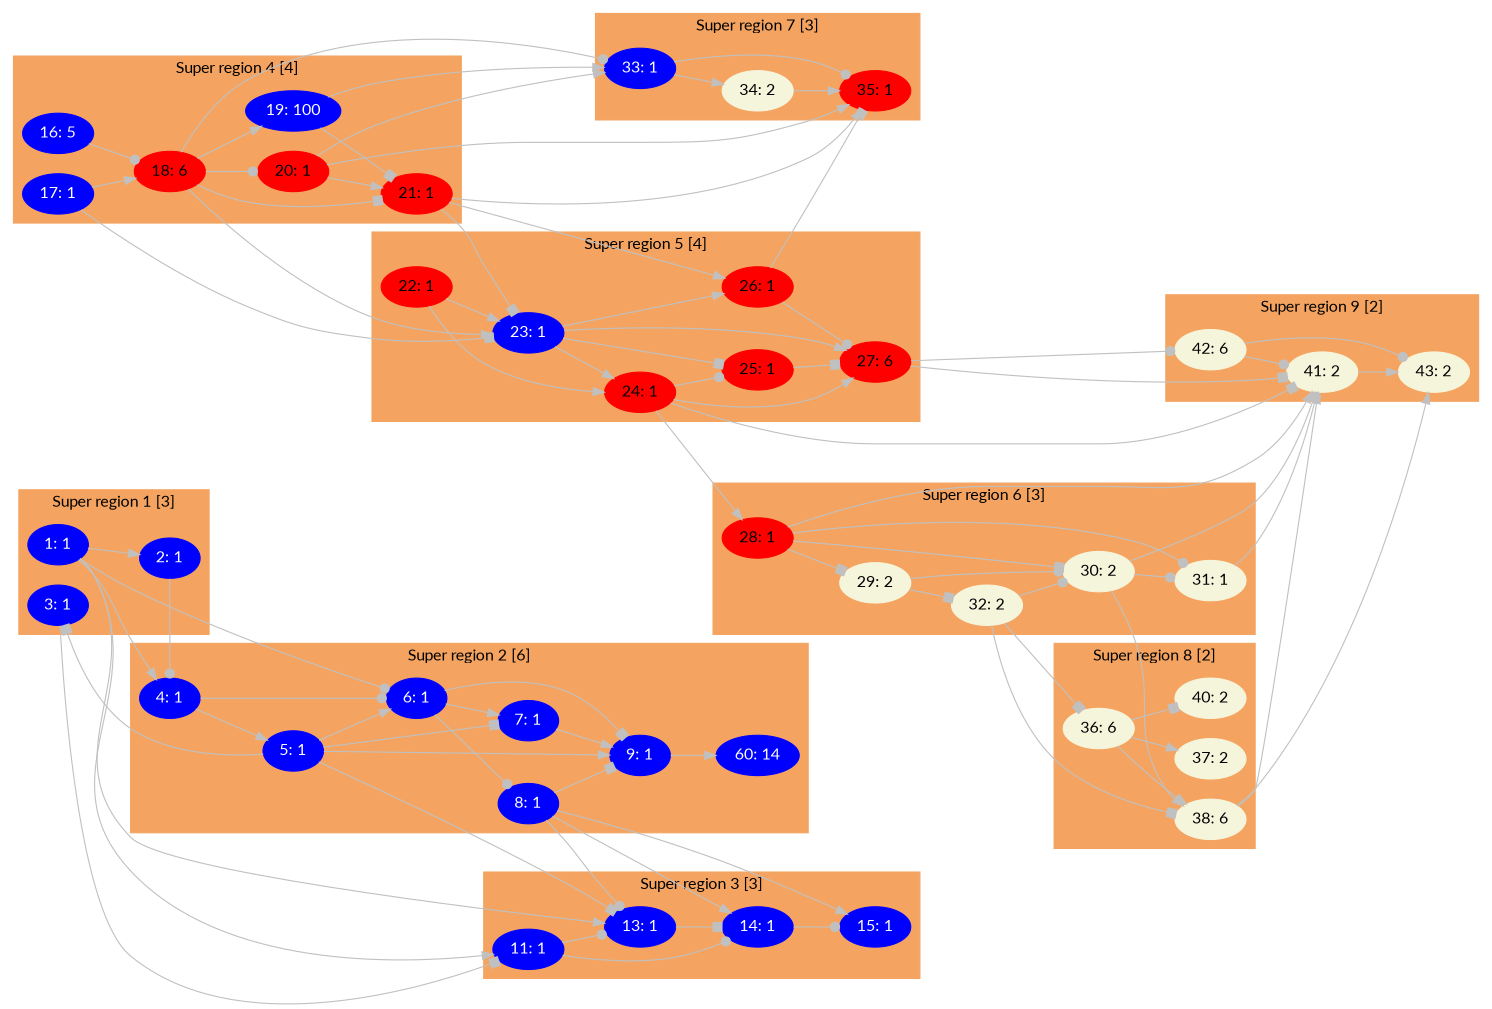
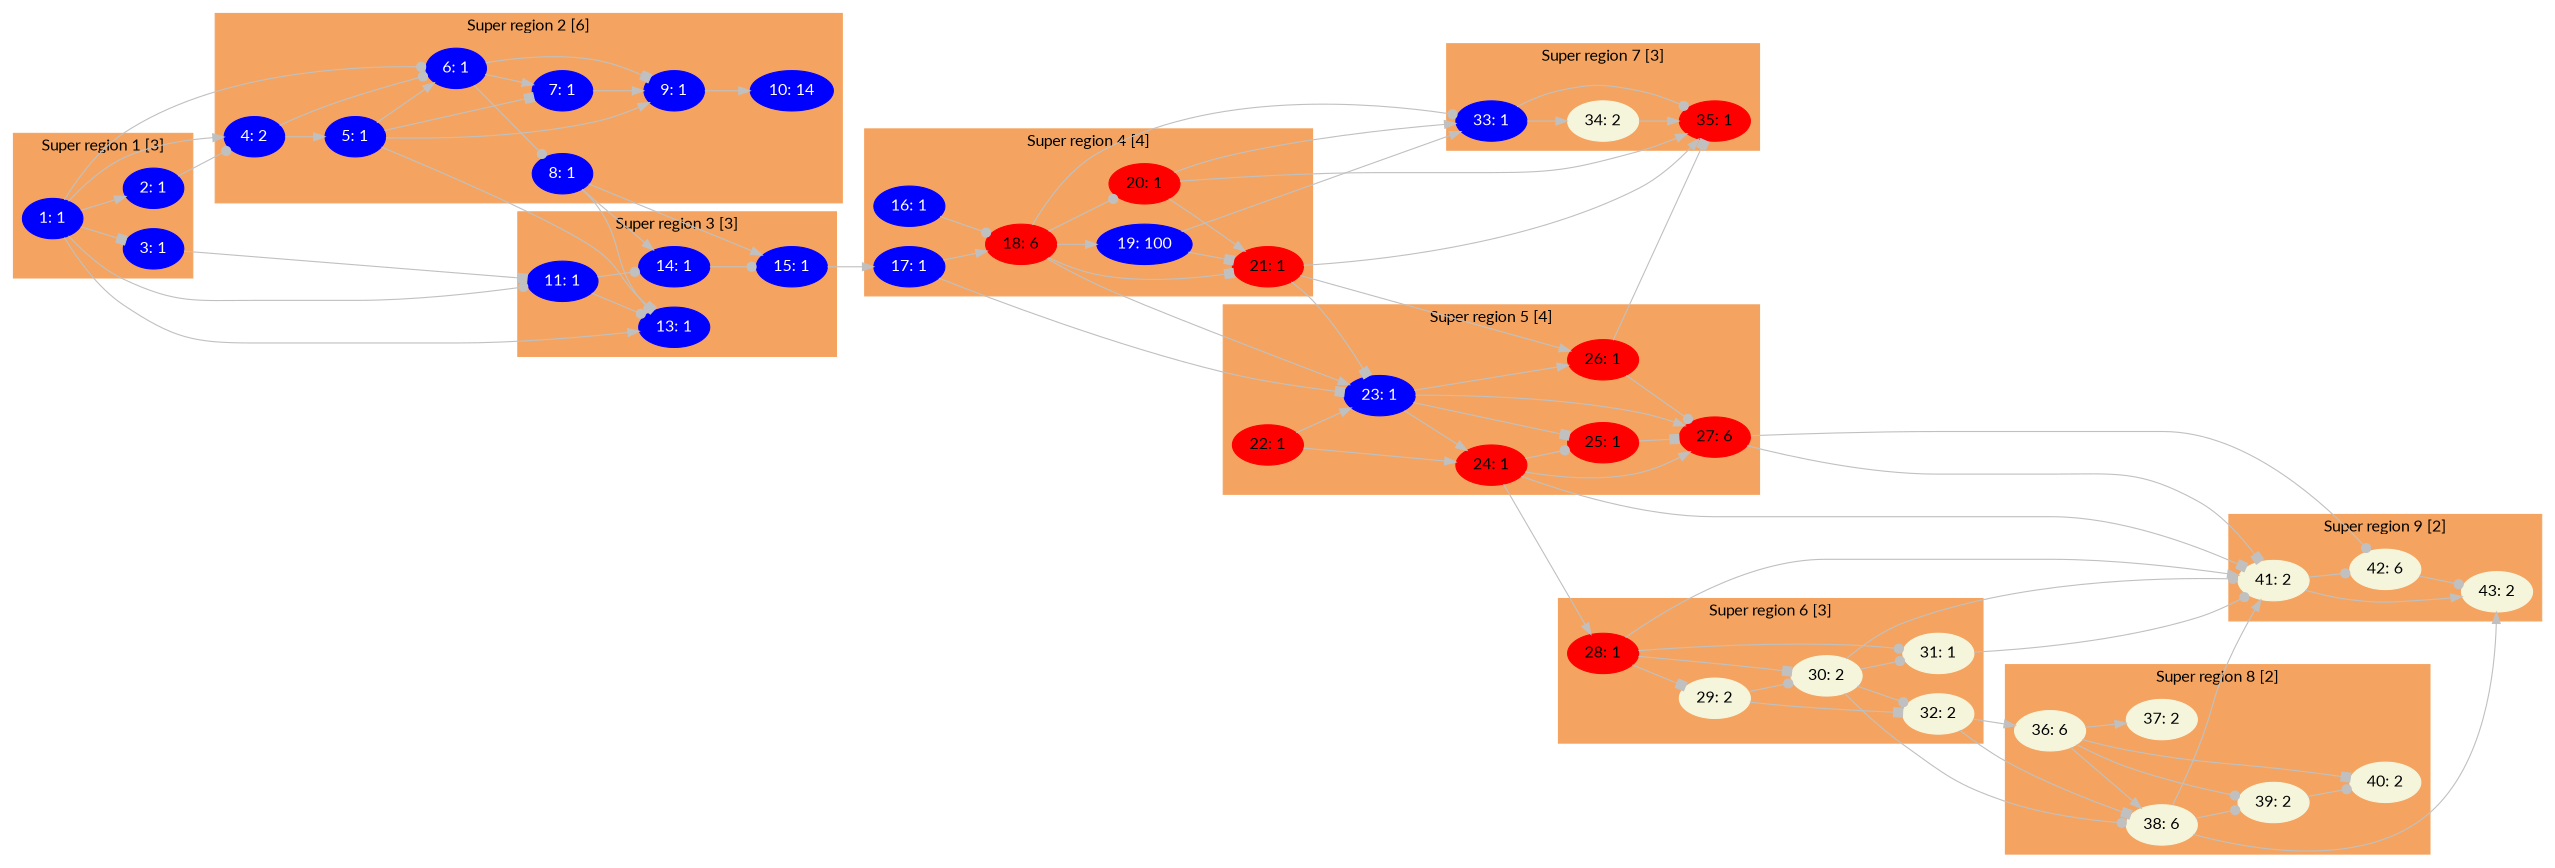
(58, 133) -> (909, 206)
none -> (845, 267)
(1262, 360) -> (2325, 575)
(1038, 590) -> (1878, 693)
(1039, 663) -> (1990, 722)
(1144, 695) -> (1968, 786)
(170, 698) -> (254, 137)
(141, 734) -> (98, 232)
(758, 755) -> (792, 91)
(579, 782) -> none
none -> (2274, 803)
(147, 885) -> (285, 300)
(693, 927) -> none
